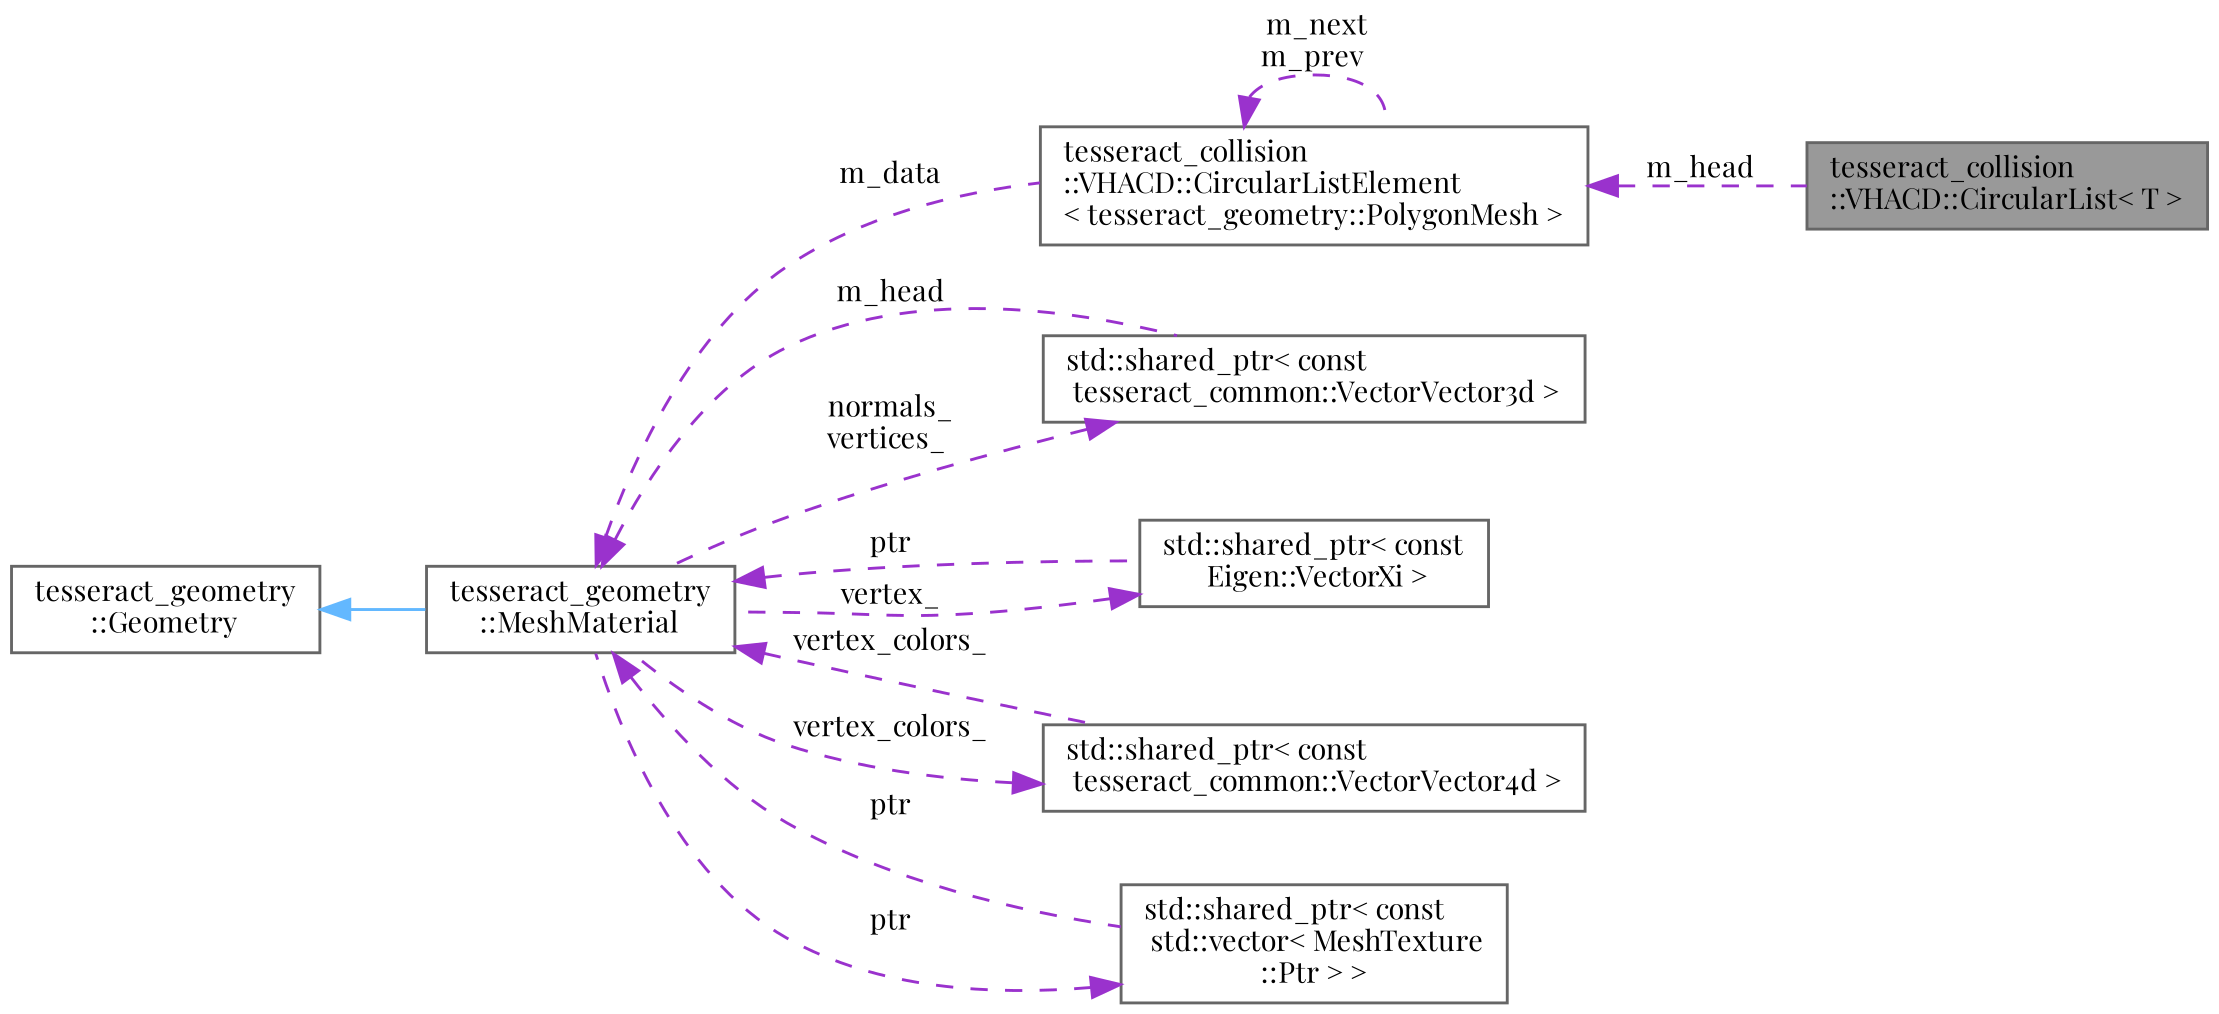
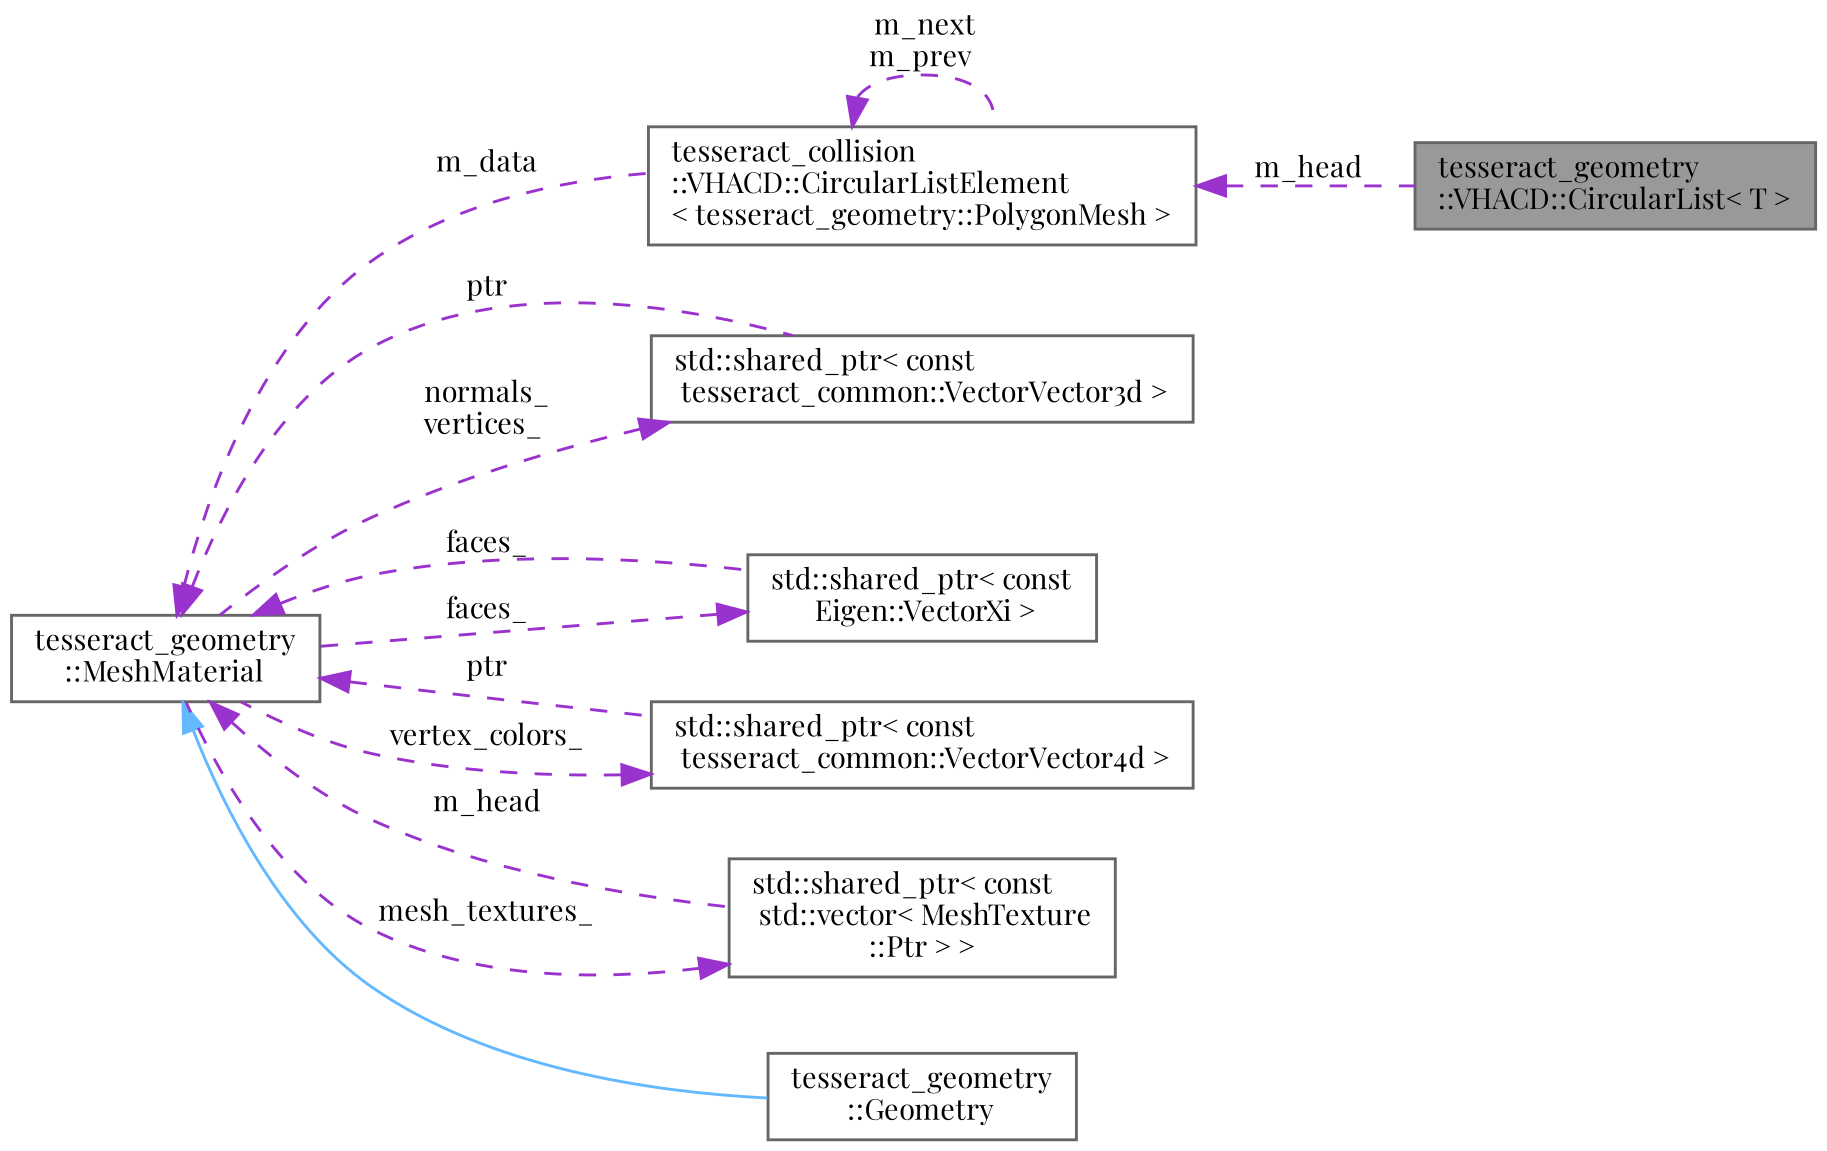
(2007, 186) -> (1615, 186)
(888, 294) -> (484, 288)
(888, 545) -> (484, 545)
(888, 597) -> (484, 611)
(388, 610) -> (414, 1013)
(888, 643) -> (484, 669)
(888, 807) -> (484, 804)
(888, 922) -> (484, 914)
